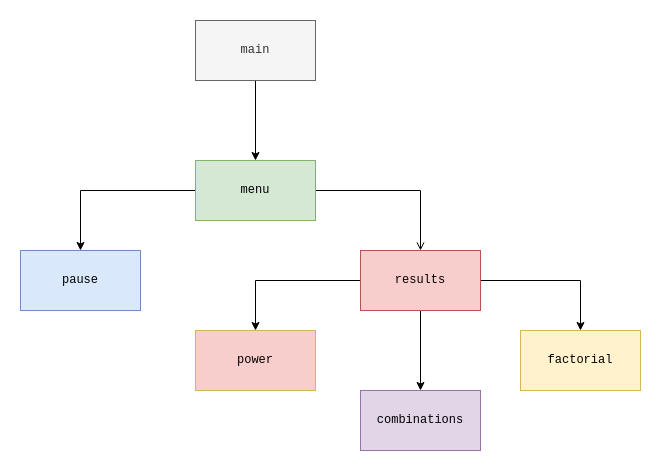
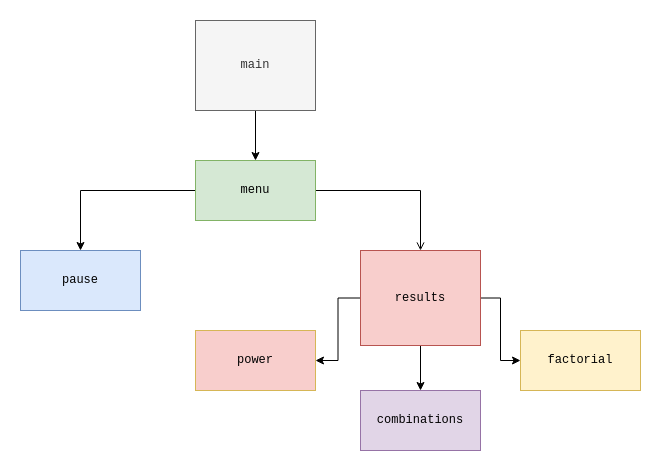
(256, 51) -> (256, 66)
(421, 281) -> (421, 298)
